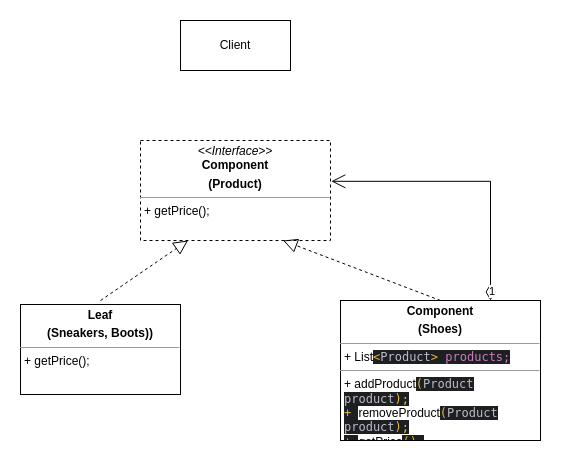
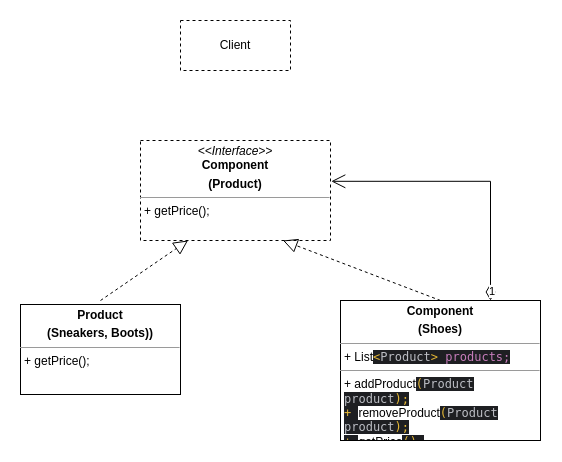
(236, 46) -> (236, 46)
(78, 326) -> (78, 326)
